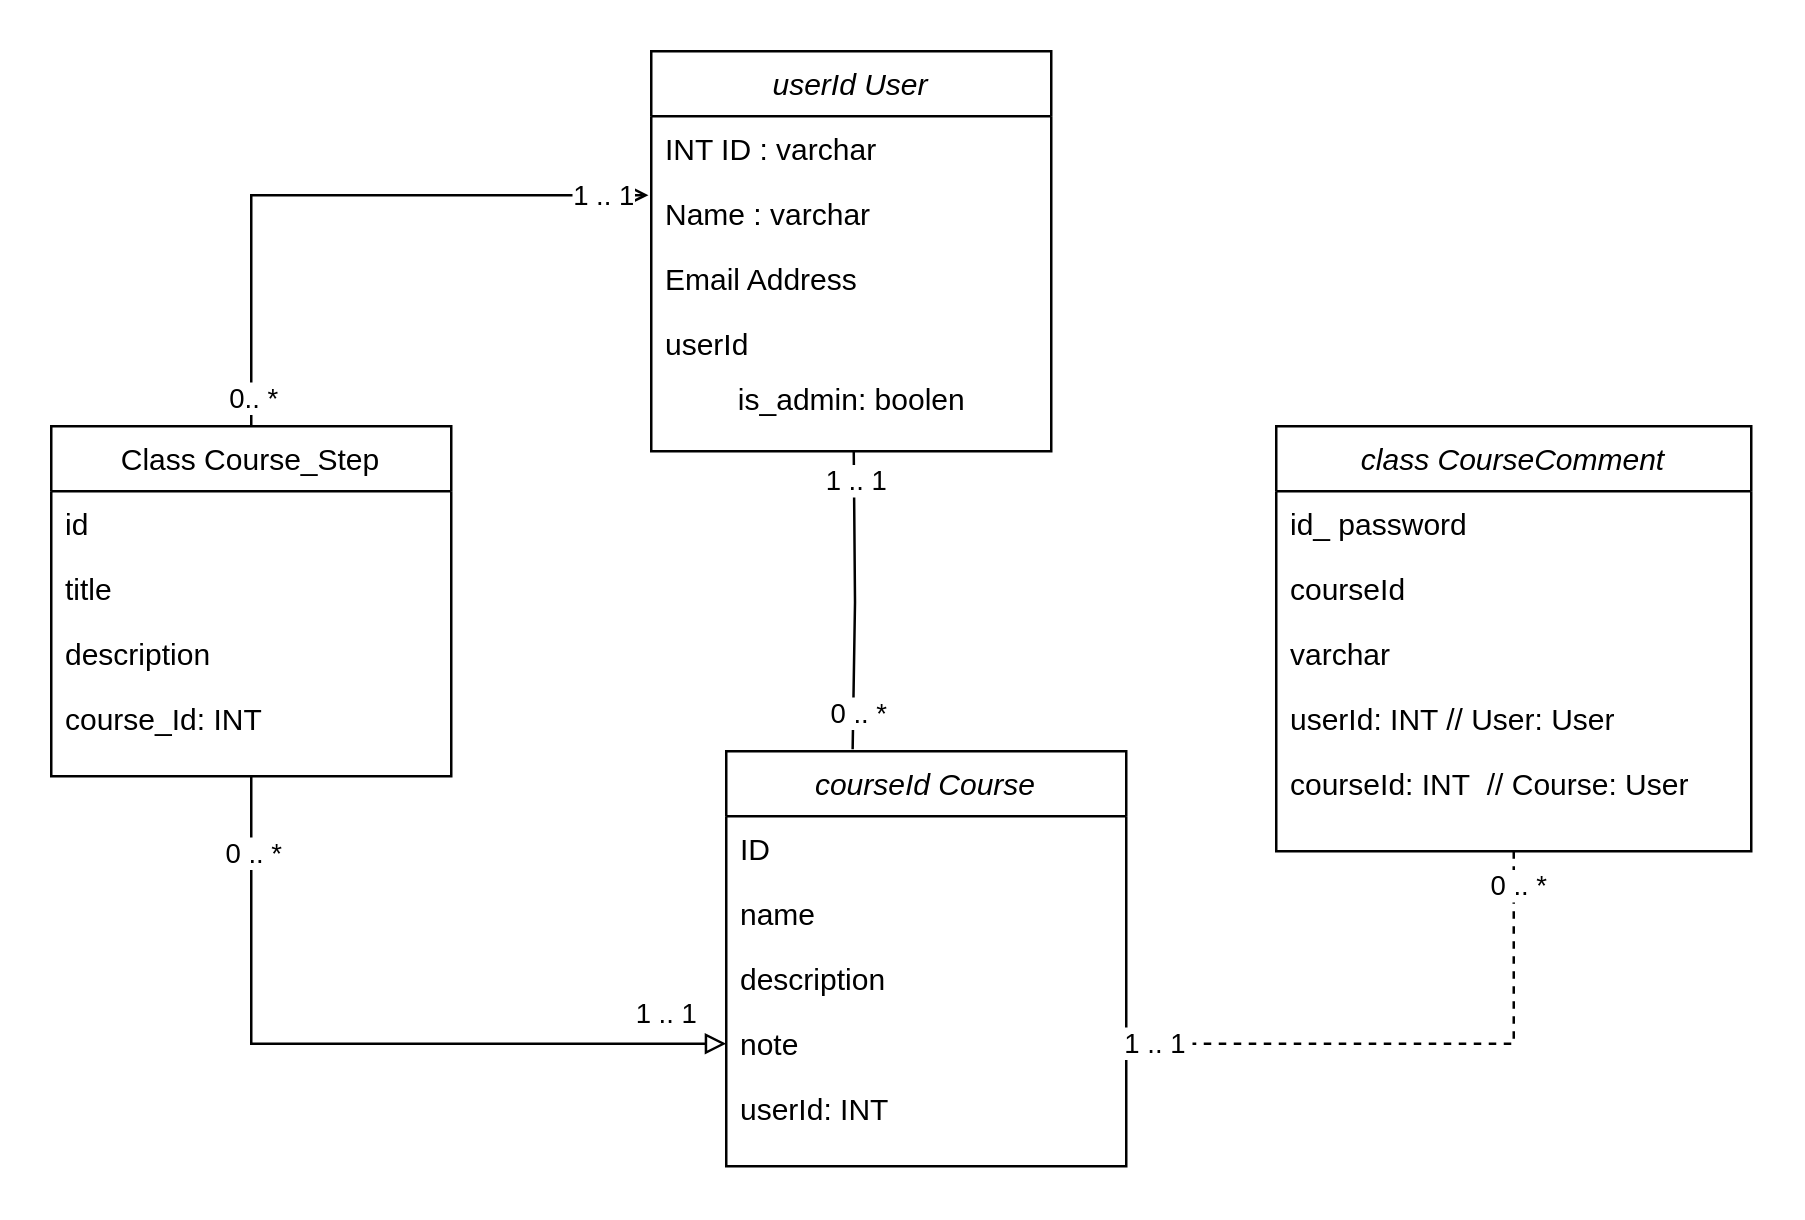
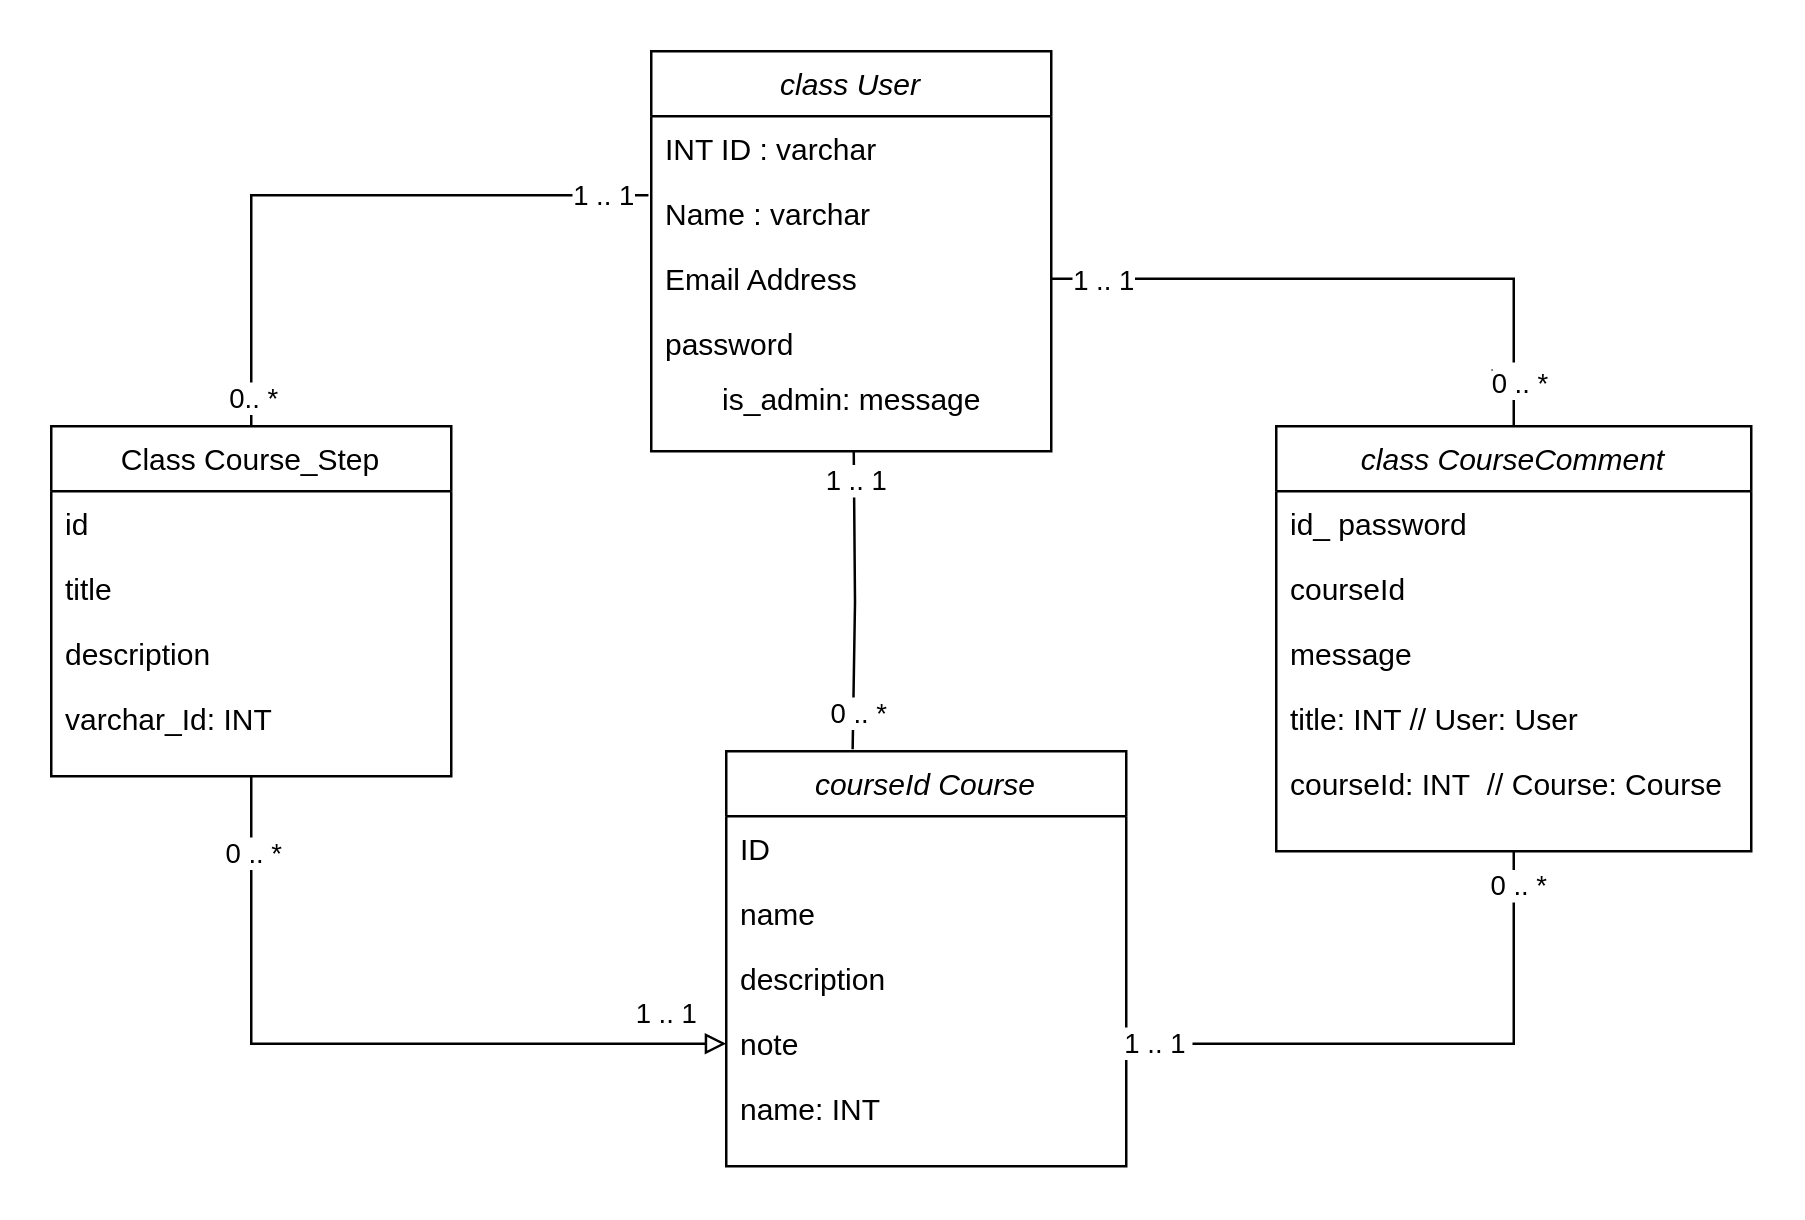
(850, 85) -> (850, 85)
(639, 195) -> (641, 195)
none -> (1361, 279)
(715, 345) -> (732, 345)
(853, 401) -> (853, 401)
(1349, 655) -> (1349, 655)
(175, 720) -> (183, 720)
(1477, 720) -> (1460, 720)
(1519, 785) -> (1535, 785)
(1425, 1044) -> (1425, 1044)
(825, 1110) -> (808, 1110)
